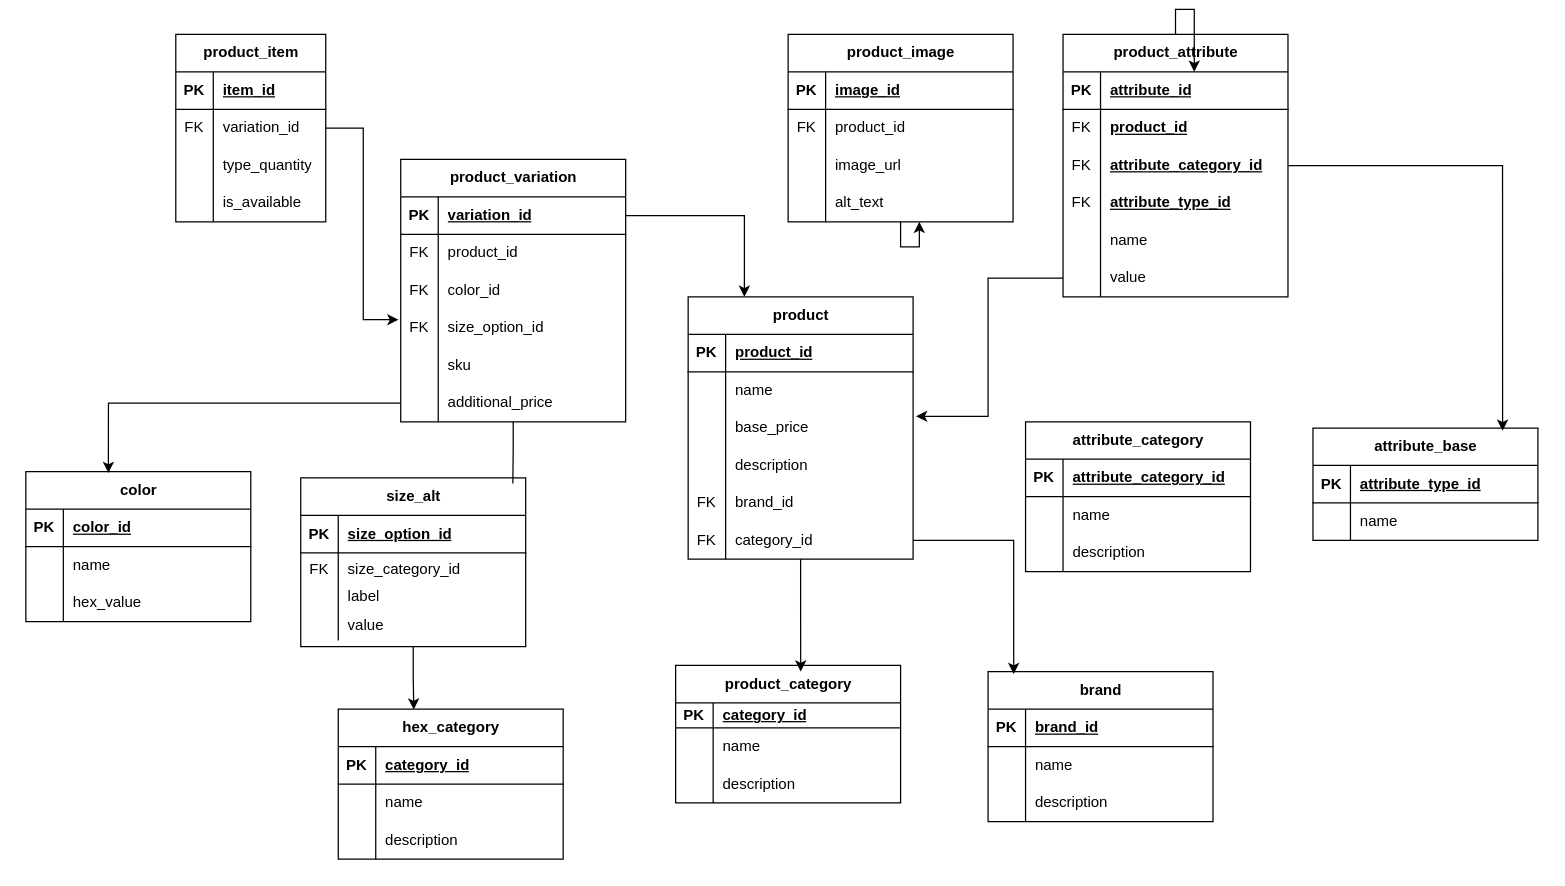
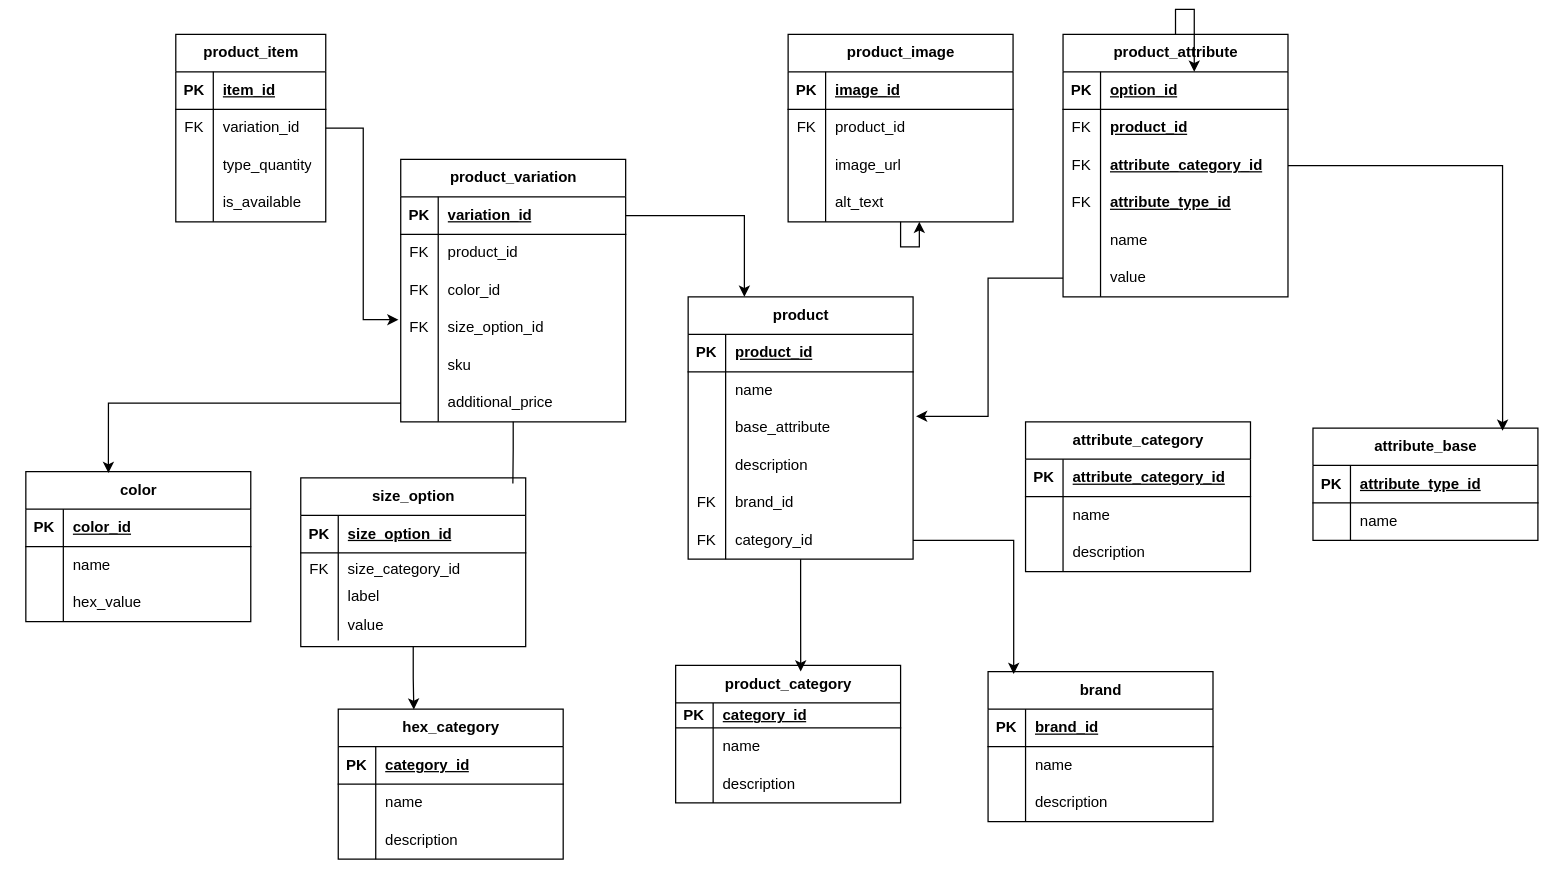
(1157, 91) -> (1145, 91)
(776, 428) -> (792, 428)
(414, 497) -> (414, 497)
